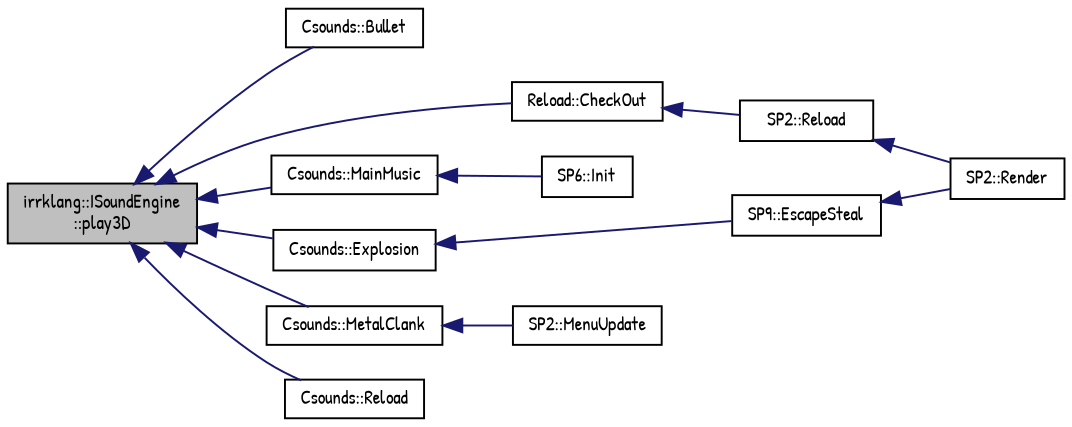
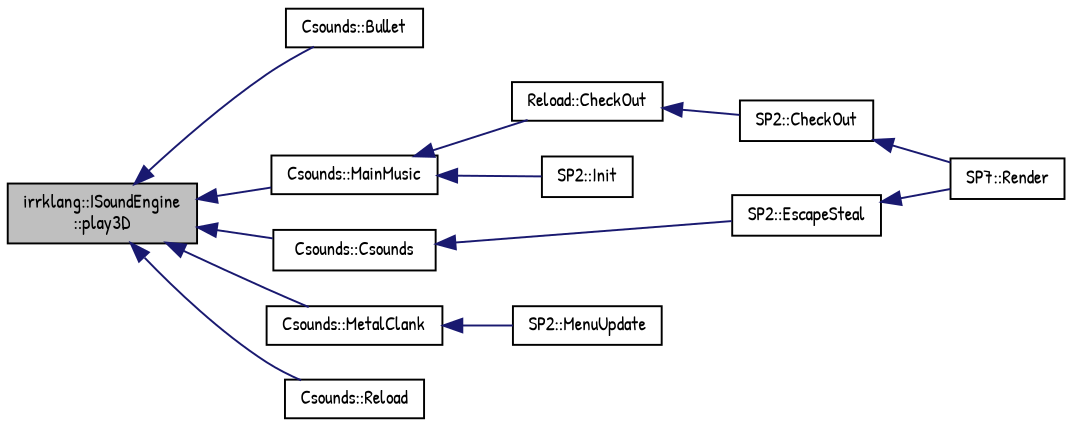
(807, 121) -> (807, 121)
(339, 122) -> (480, 135)
(587, 177) -> (587, 177)
(1008, 179) -> (1008, 179)
(807, 215) -> (807, 215)
(355, 250) -> (355, 250)
